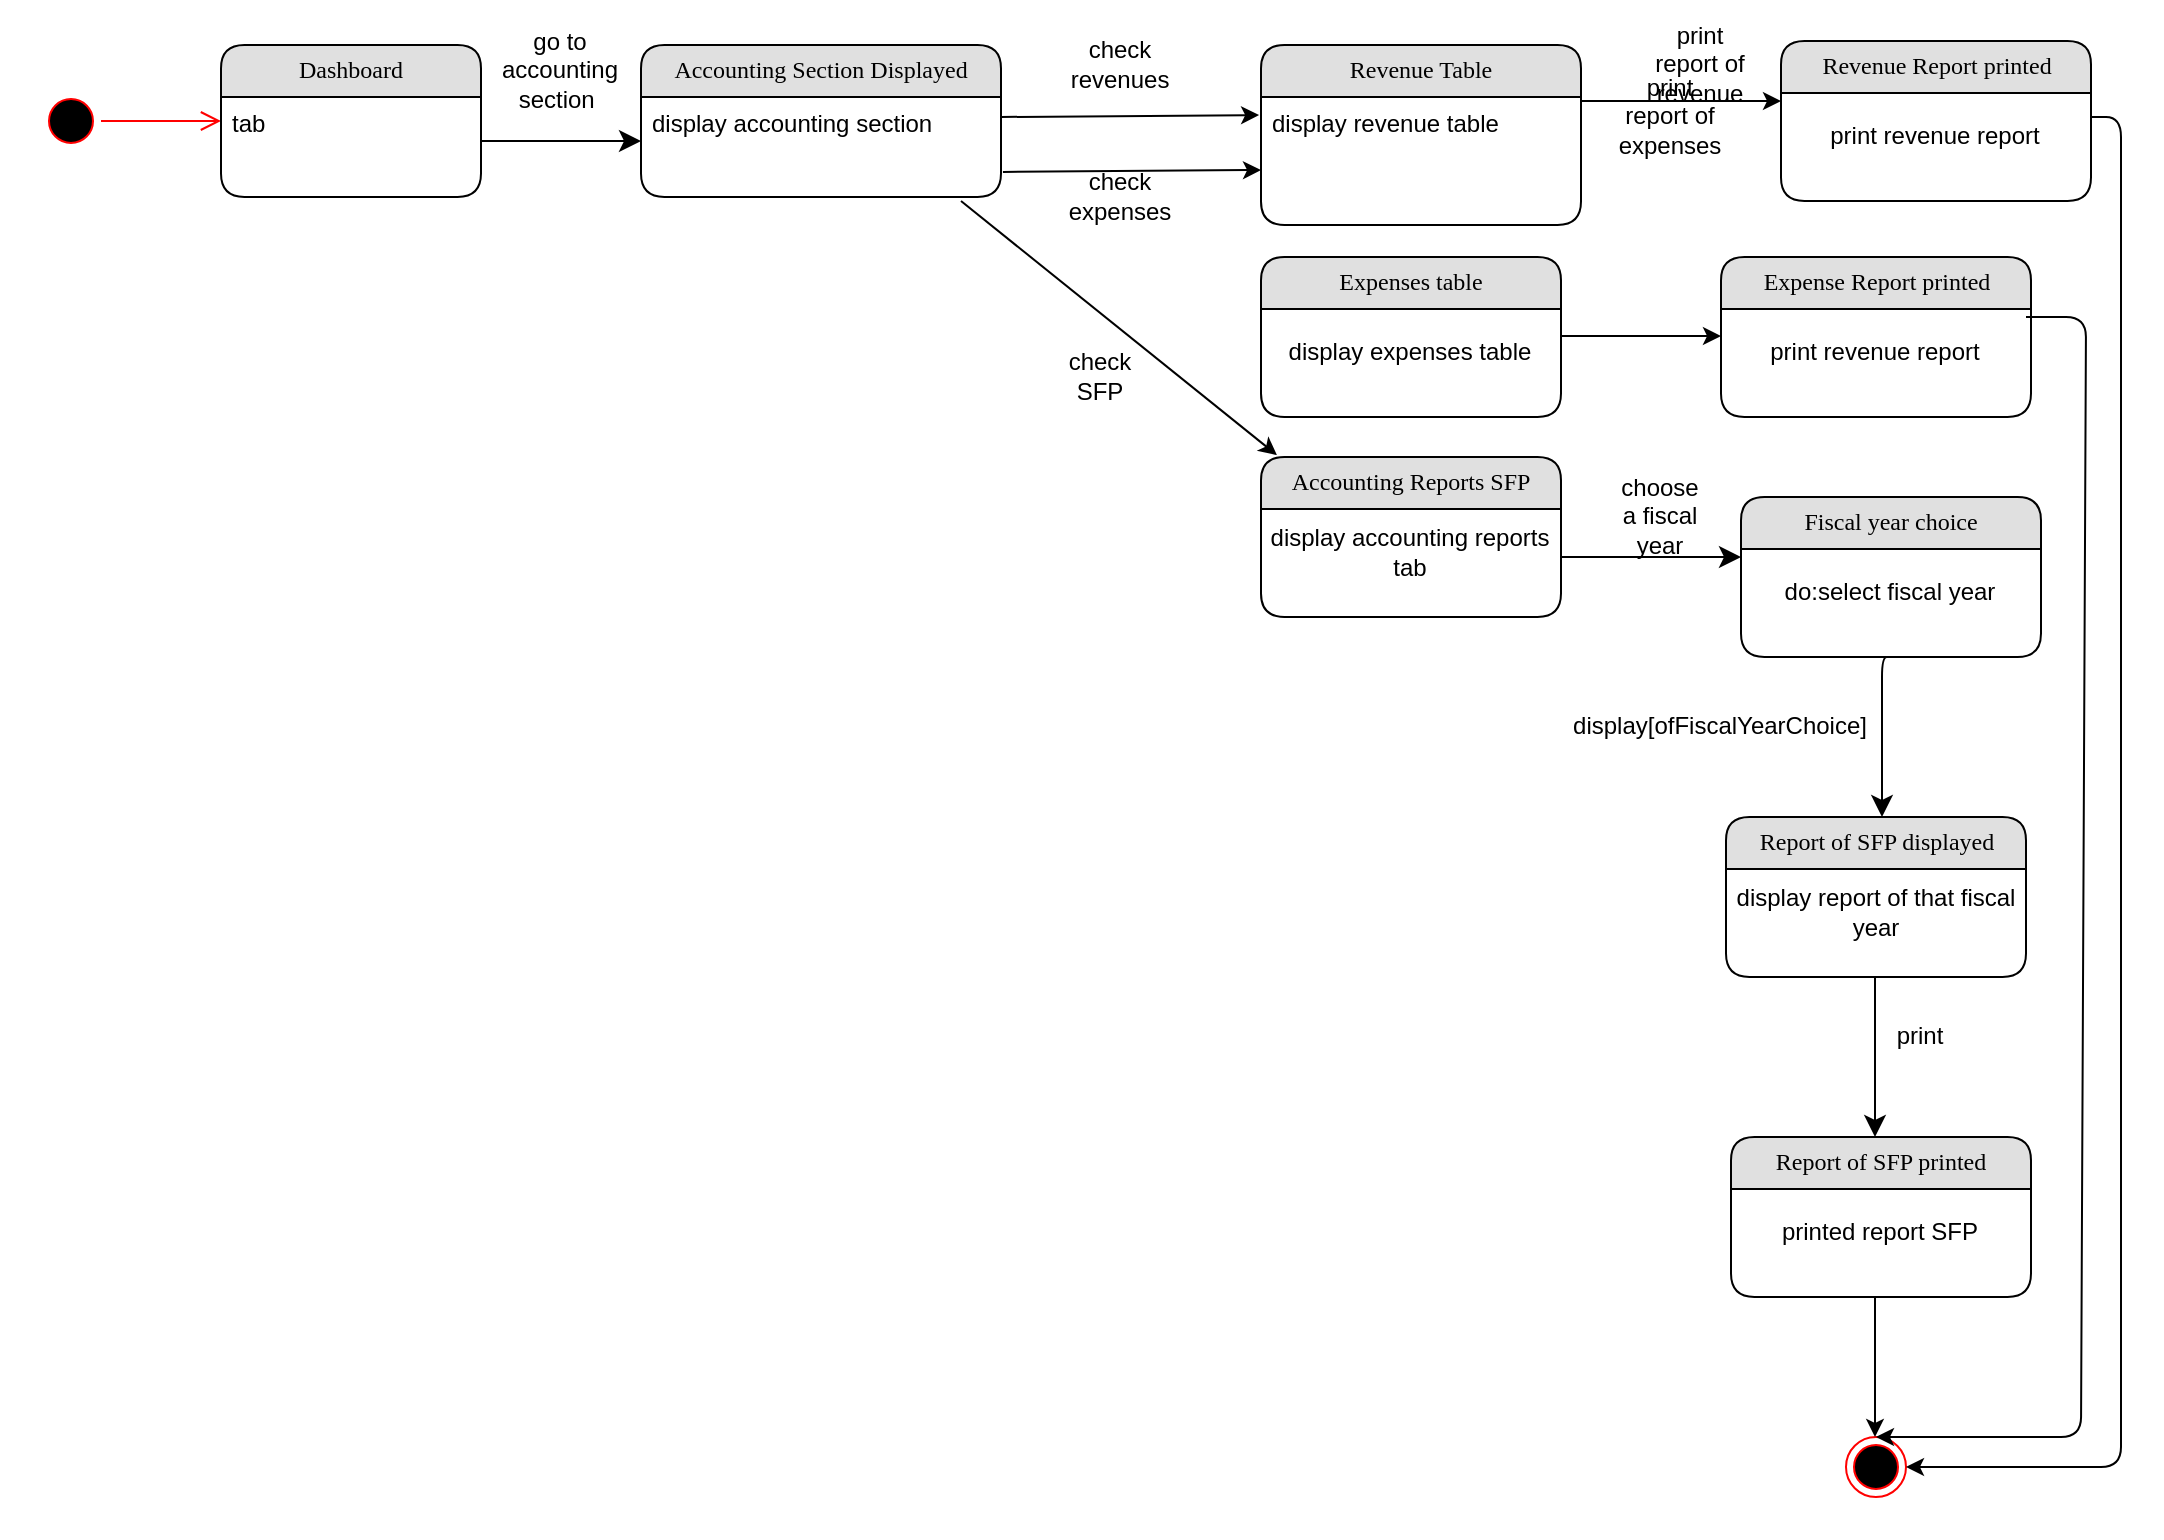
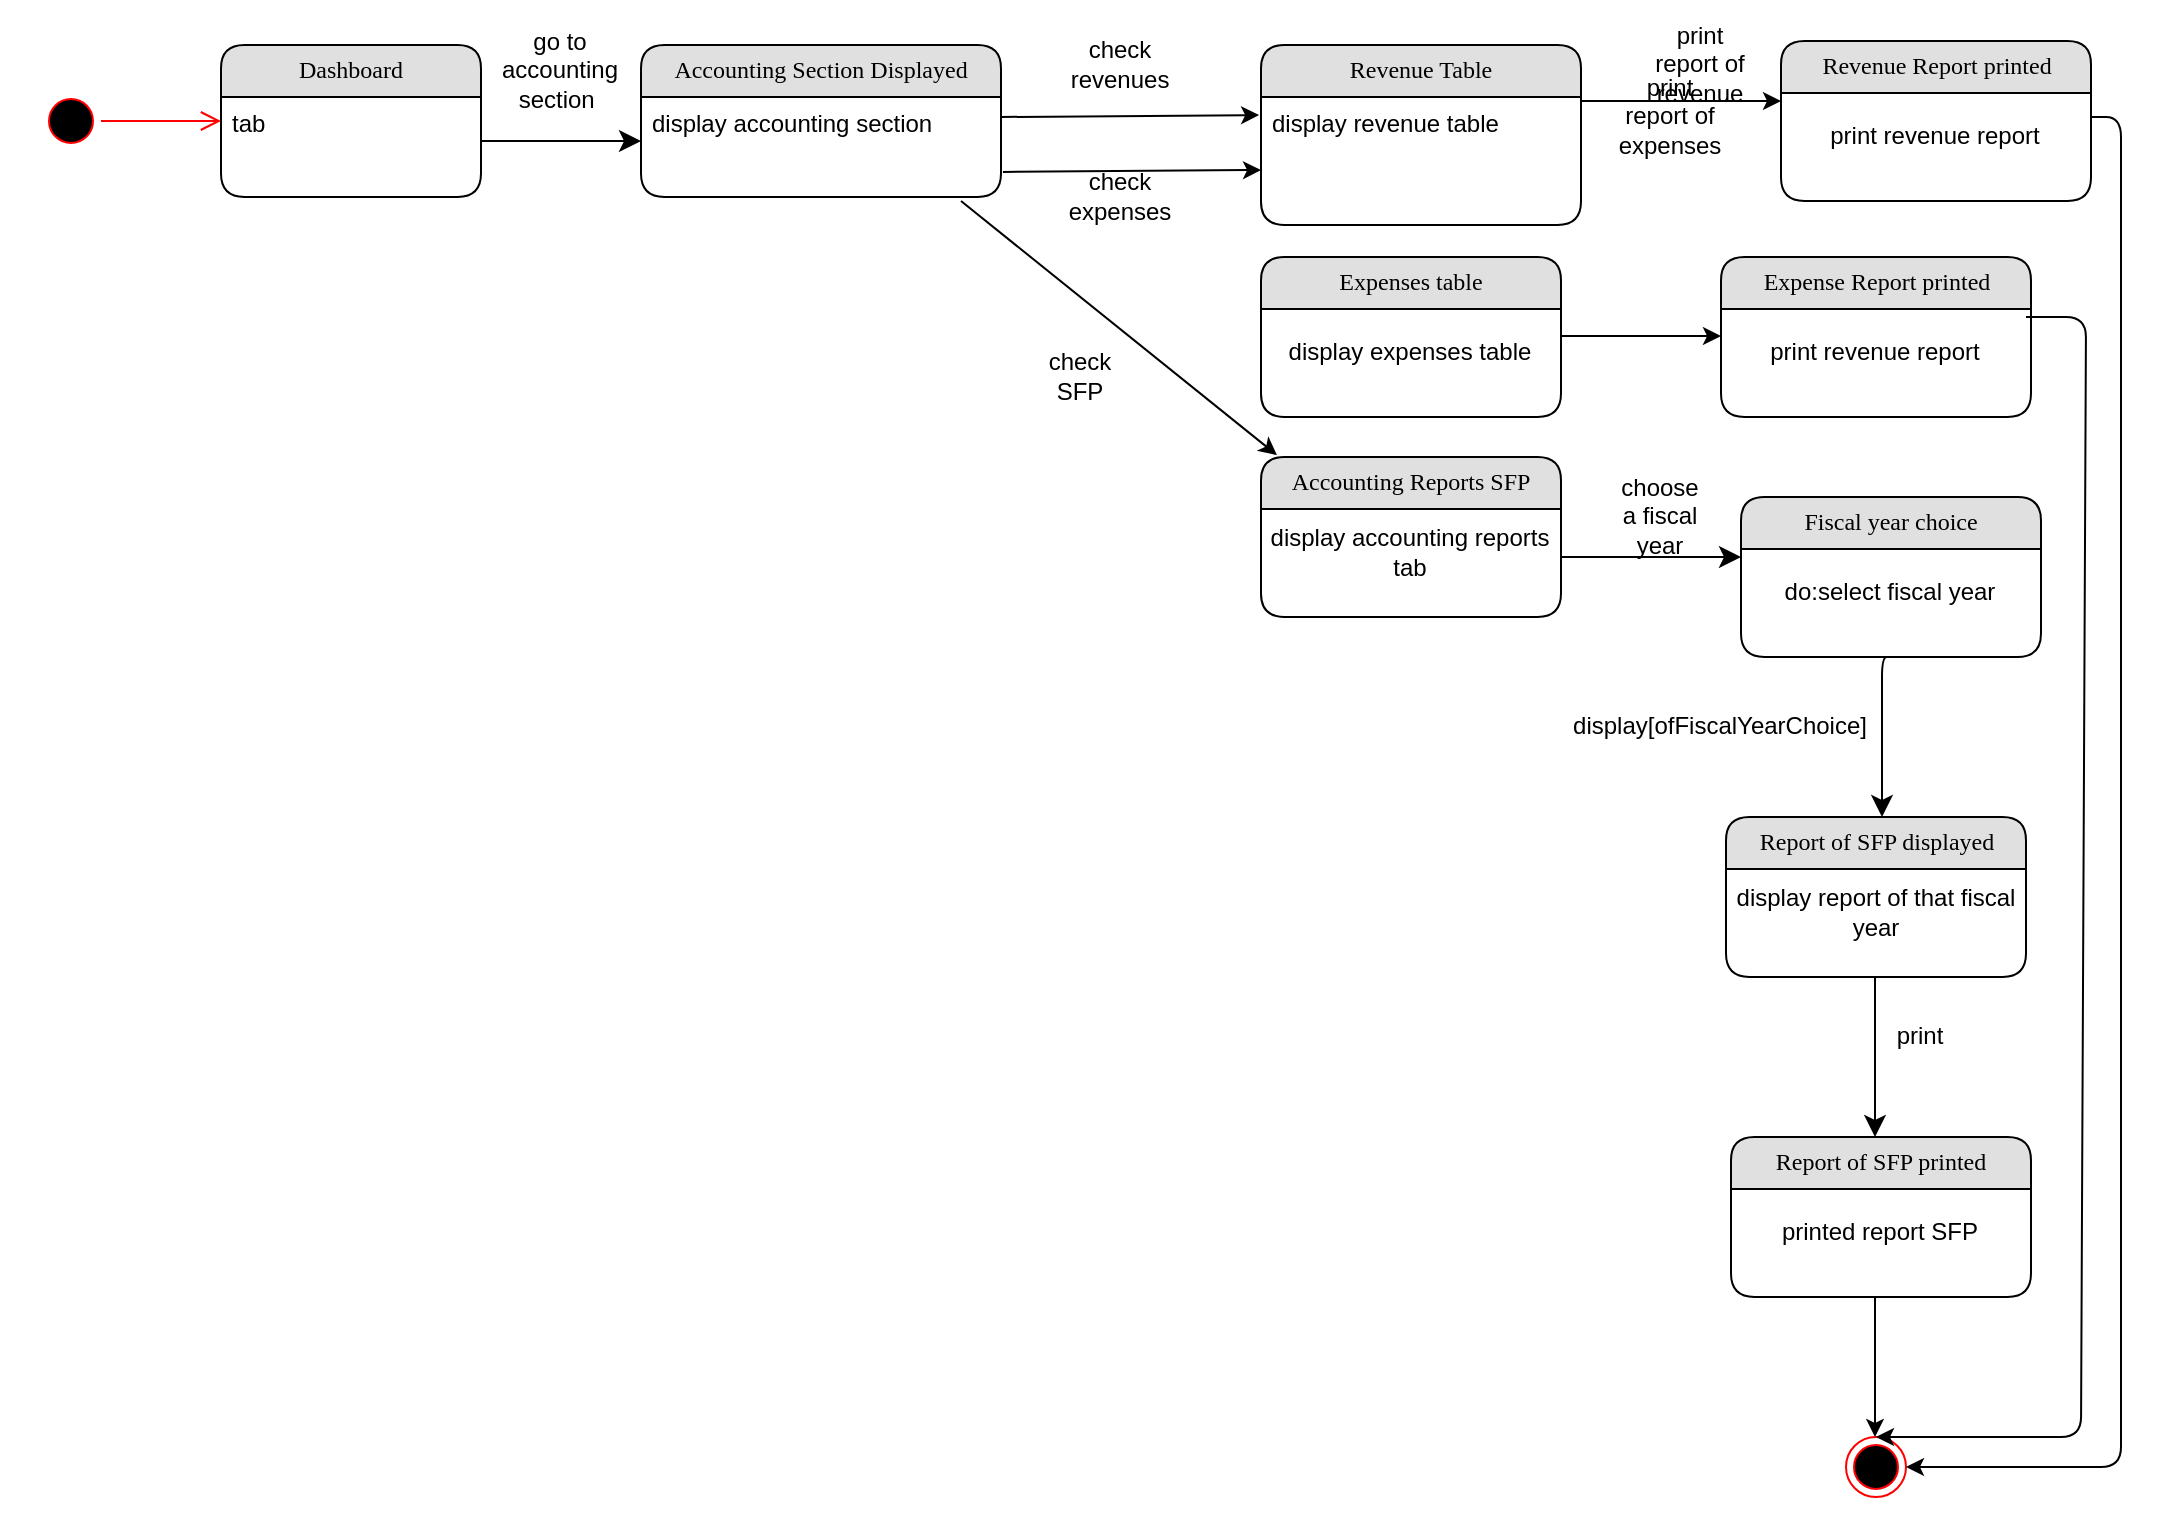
(1101, 377) -> (1081, 377)
